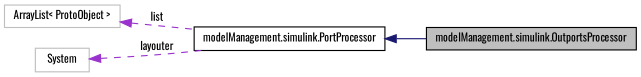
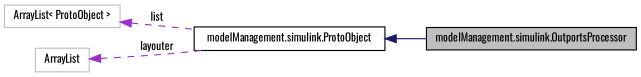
(290, 39) -> (290, 39)
(62, 60) -> (62, 60)
